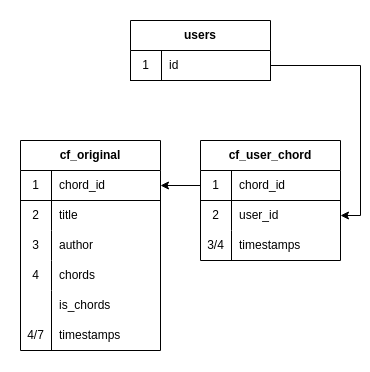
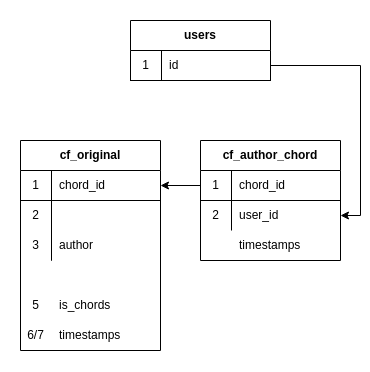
(271, 156) -> (271, 156)
(106, 216) -> none
(216, 246) -> none
(36, 276) -> none
(106, 276) -> none
none -> (36, 306)
(36, 336) -> (36, 336)
